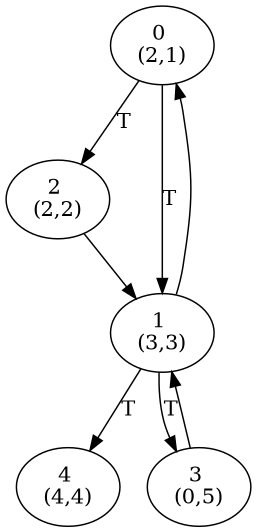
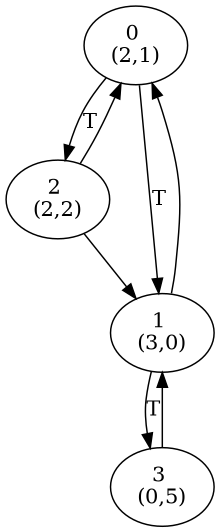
none -> (99, 131)
(162, 333) -> (162, 333)
(68, 487) -> none
